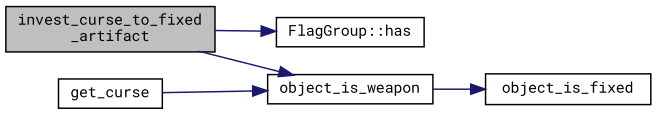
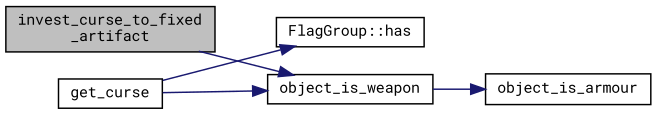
(238, 31) -> (219, 66)
(568, 89) -> (568, 89)
